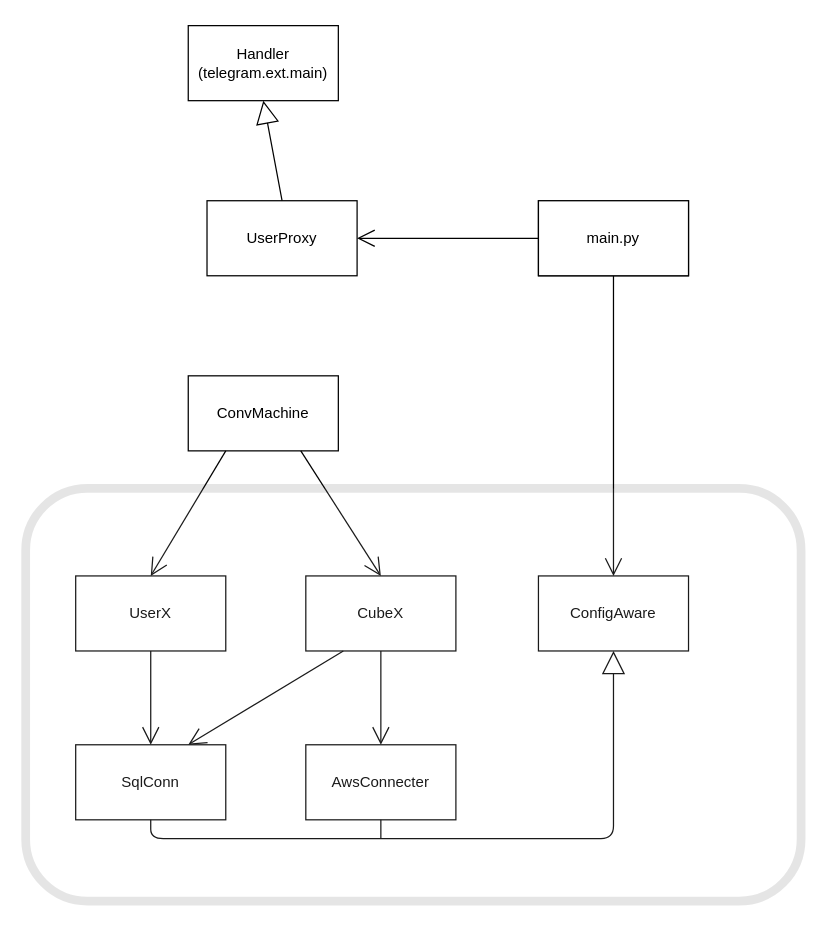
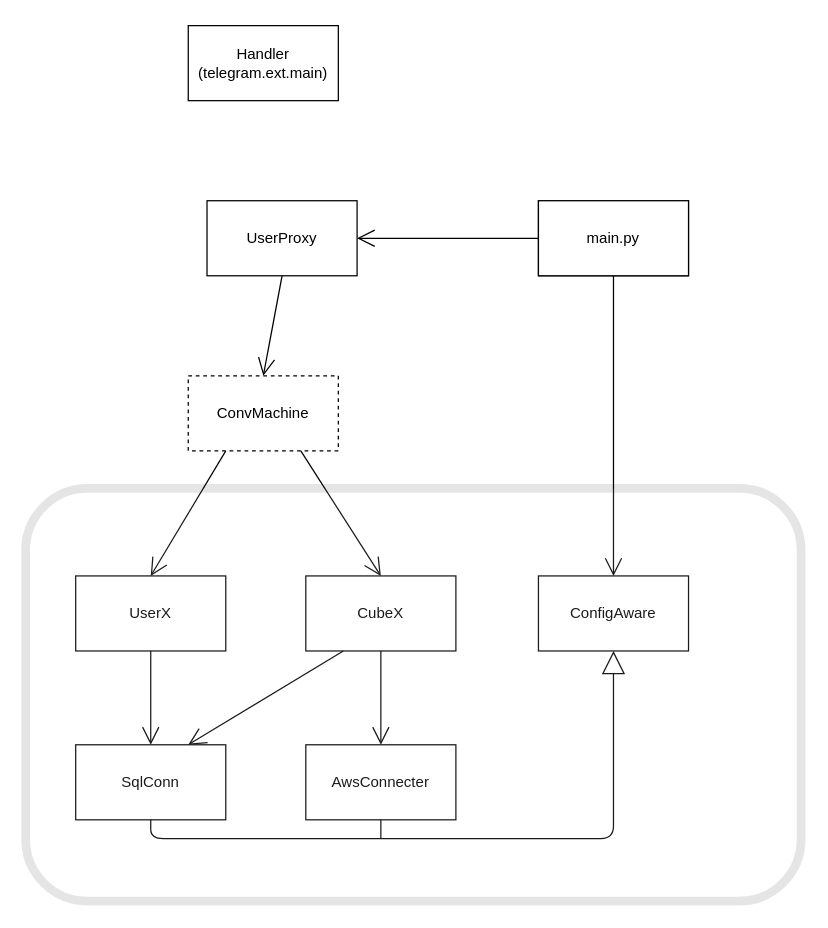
(275, 162) -> none
none -> (273, 324)
(263, 413) -> (263, 413)
